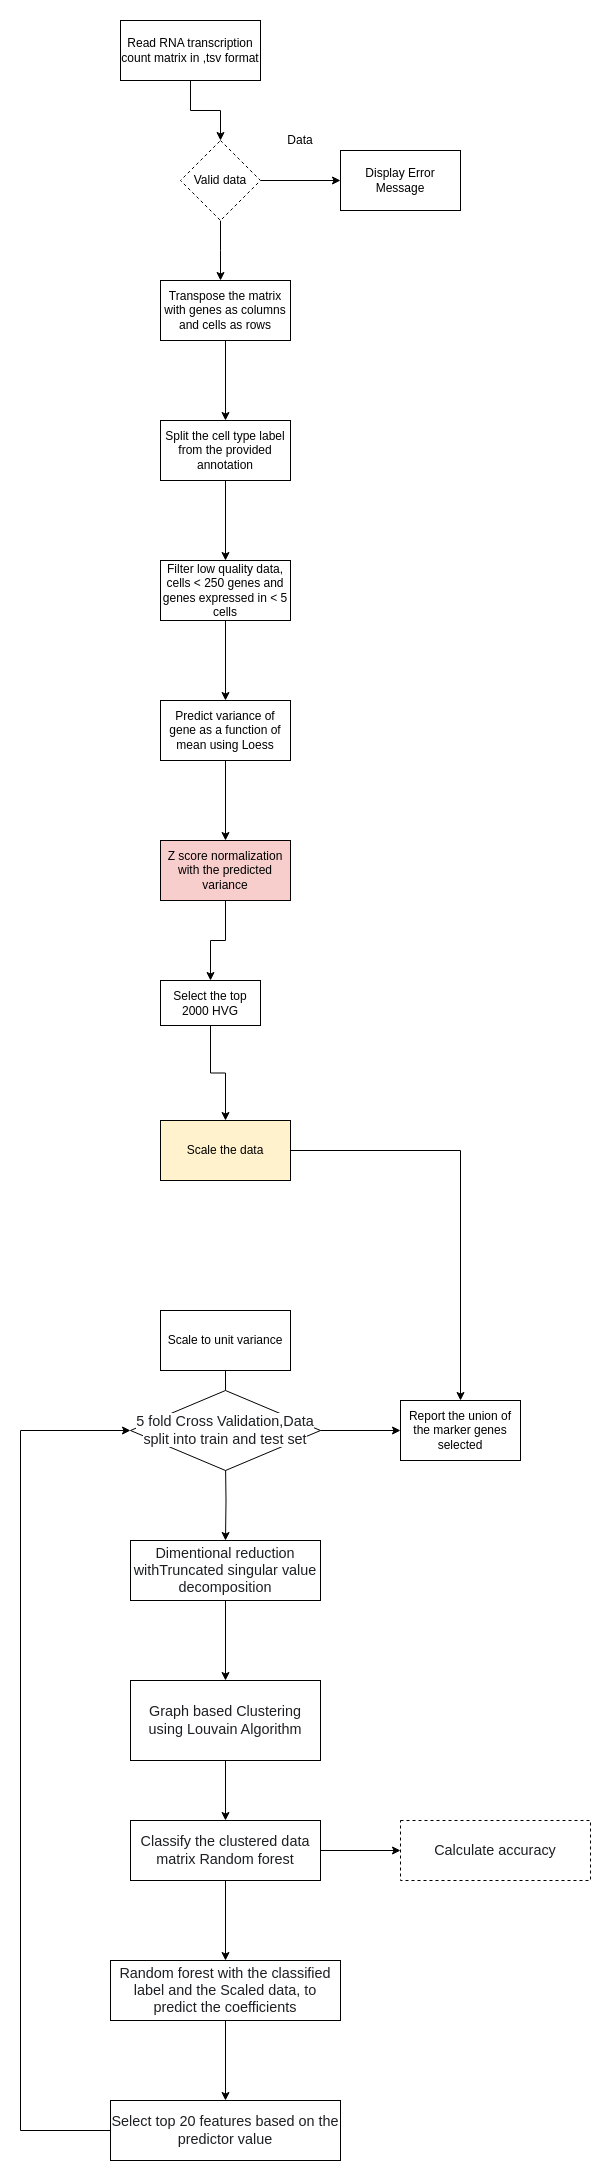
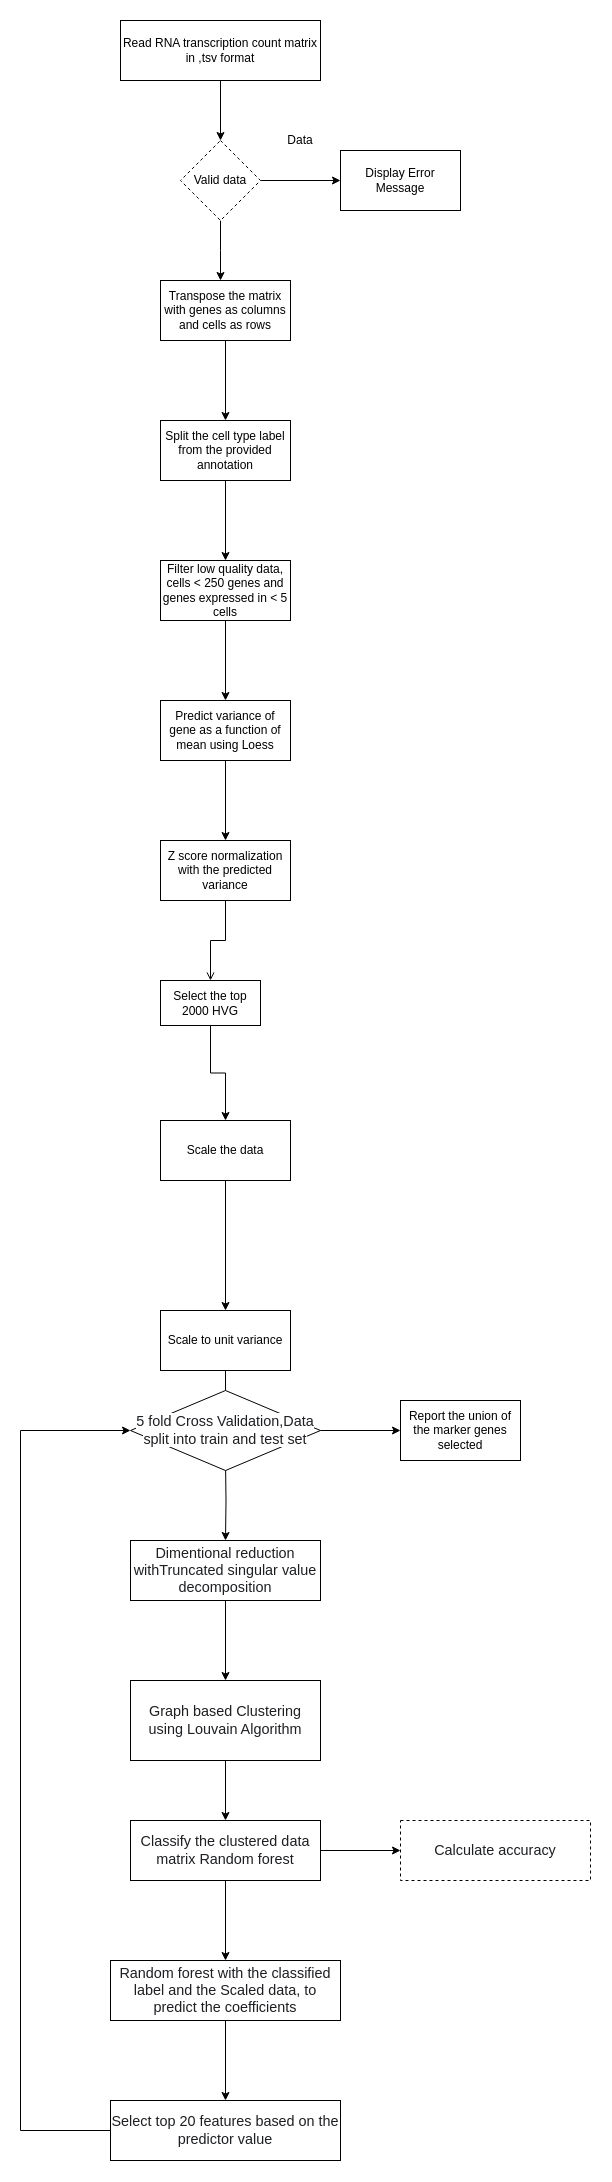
(191, 51) -> (221, 51)
(226, 871) -> (226, 871)
(211, 972) -> (211, 974)
(226, 1151) -> (226, 1151)
(461, 1187) -> (226, 1242)
